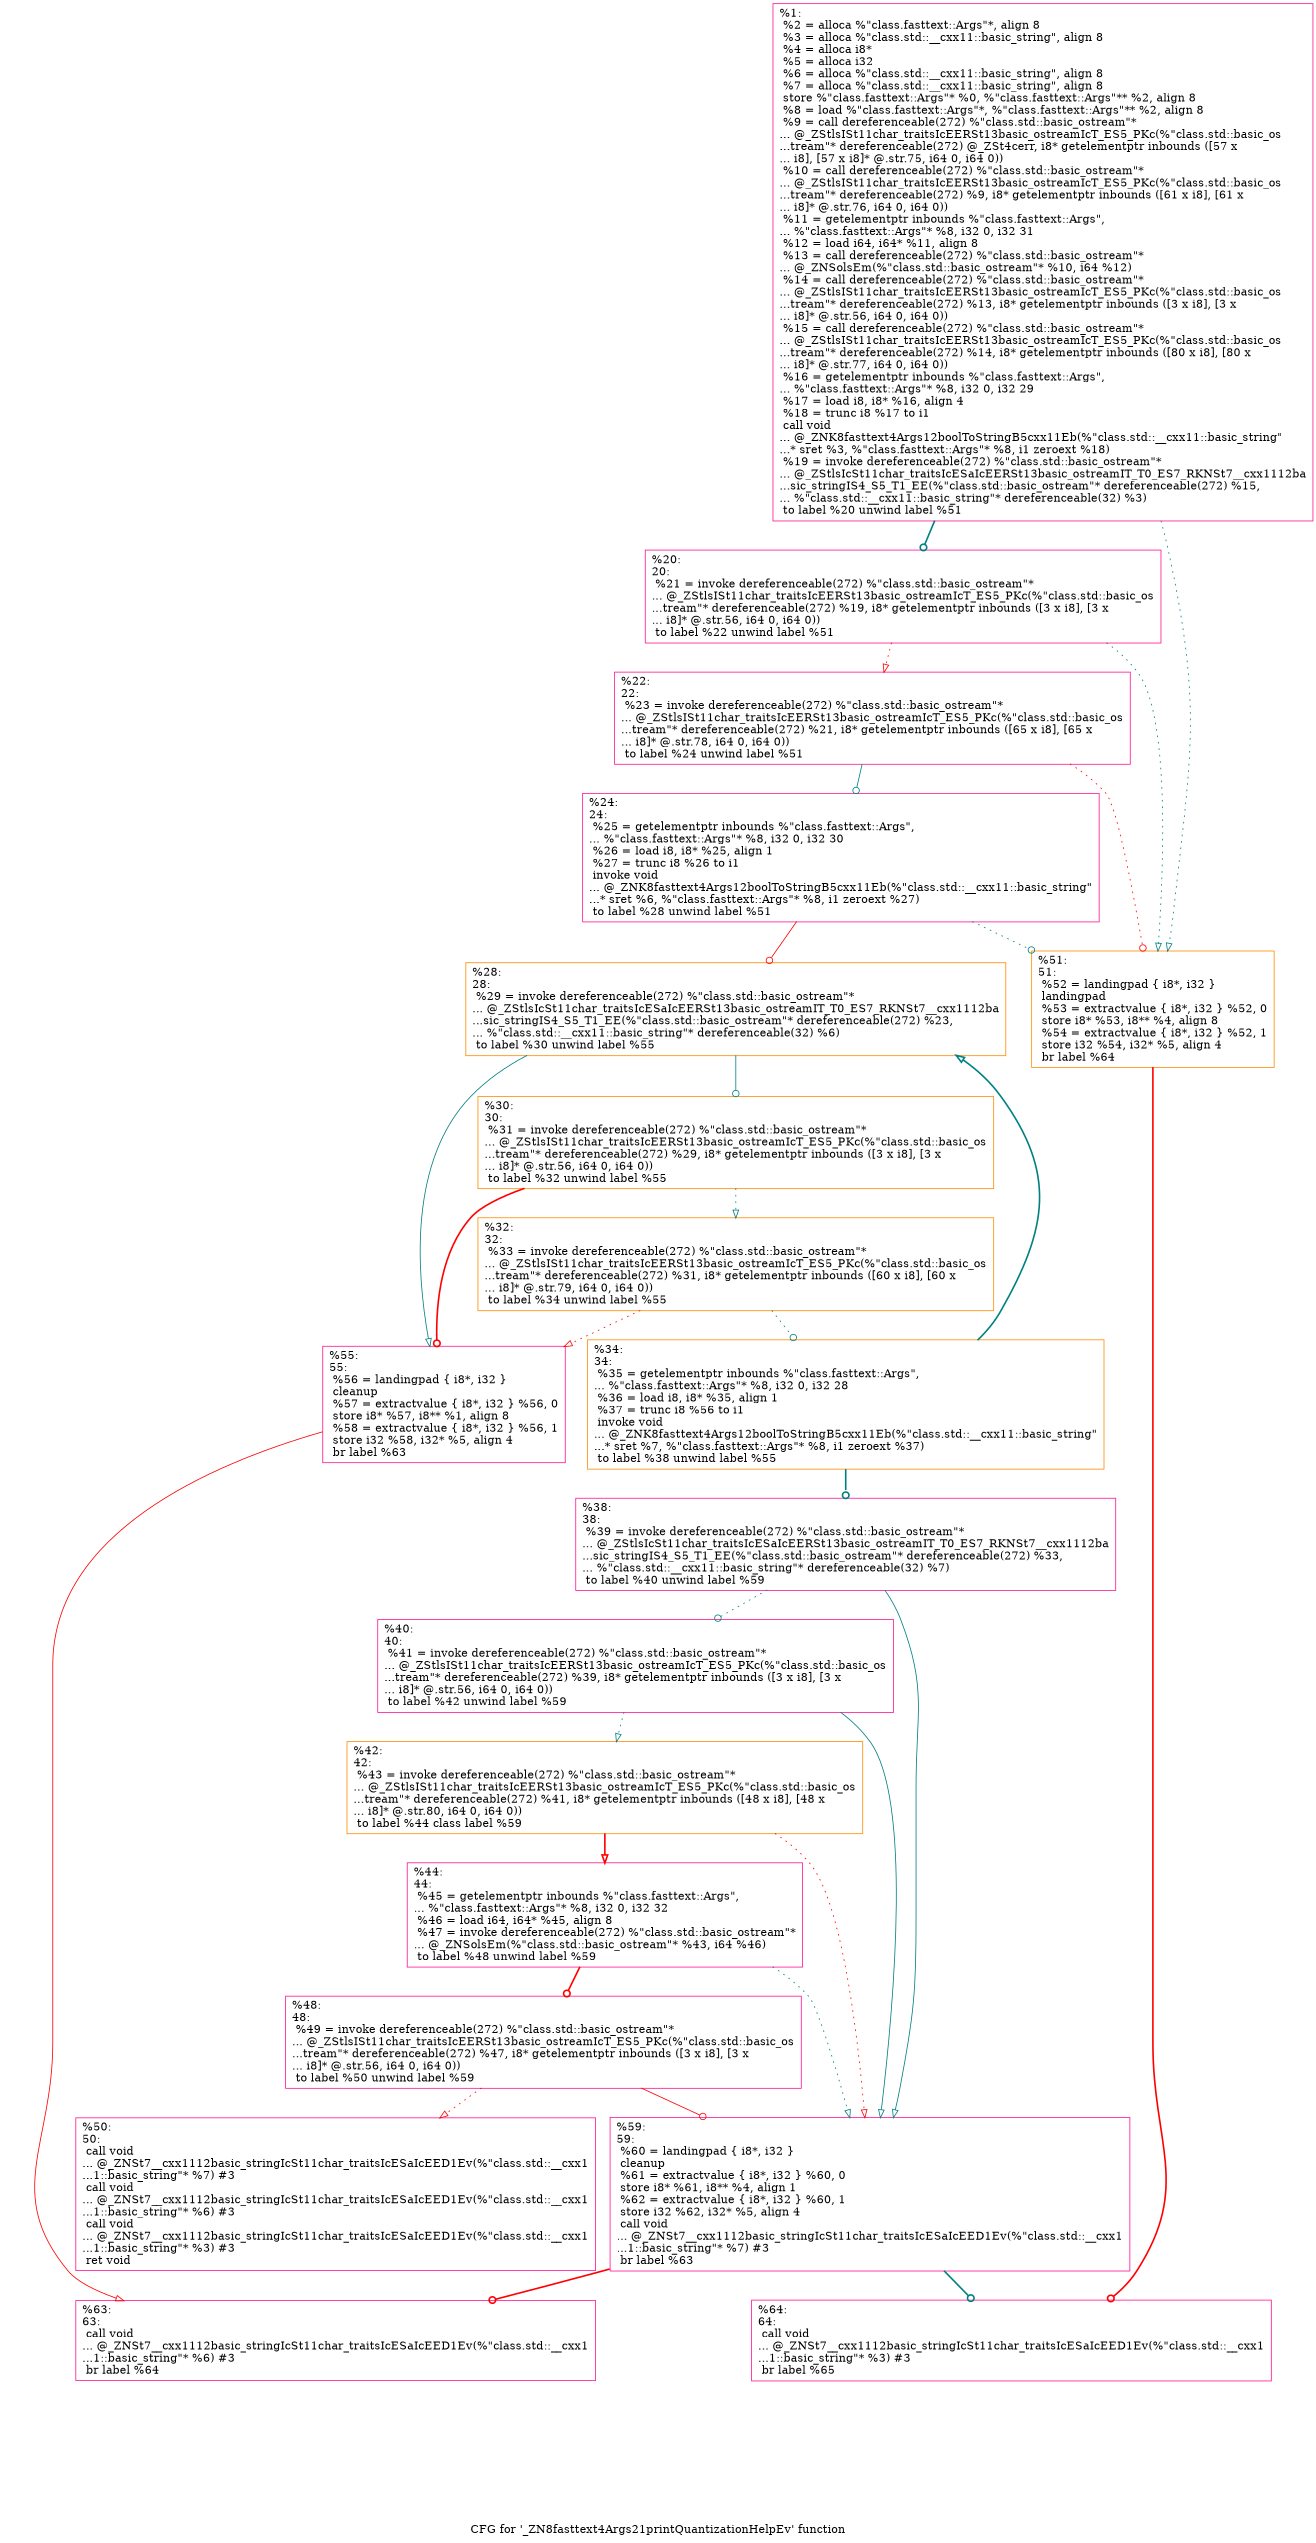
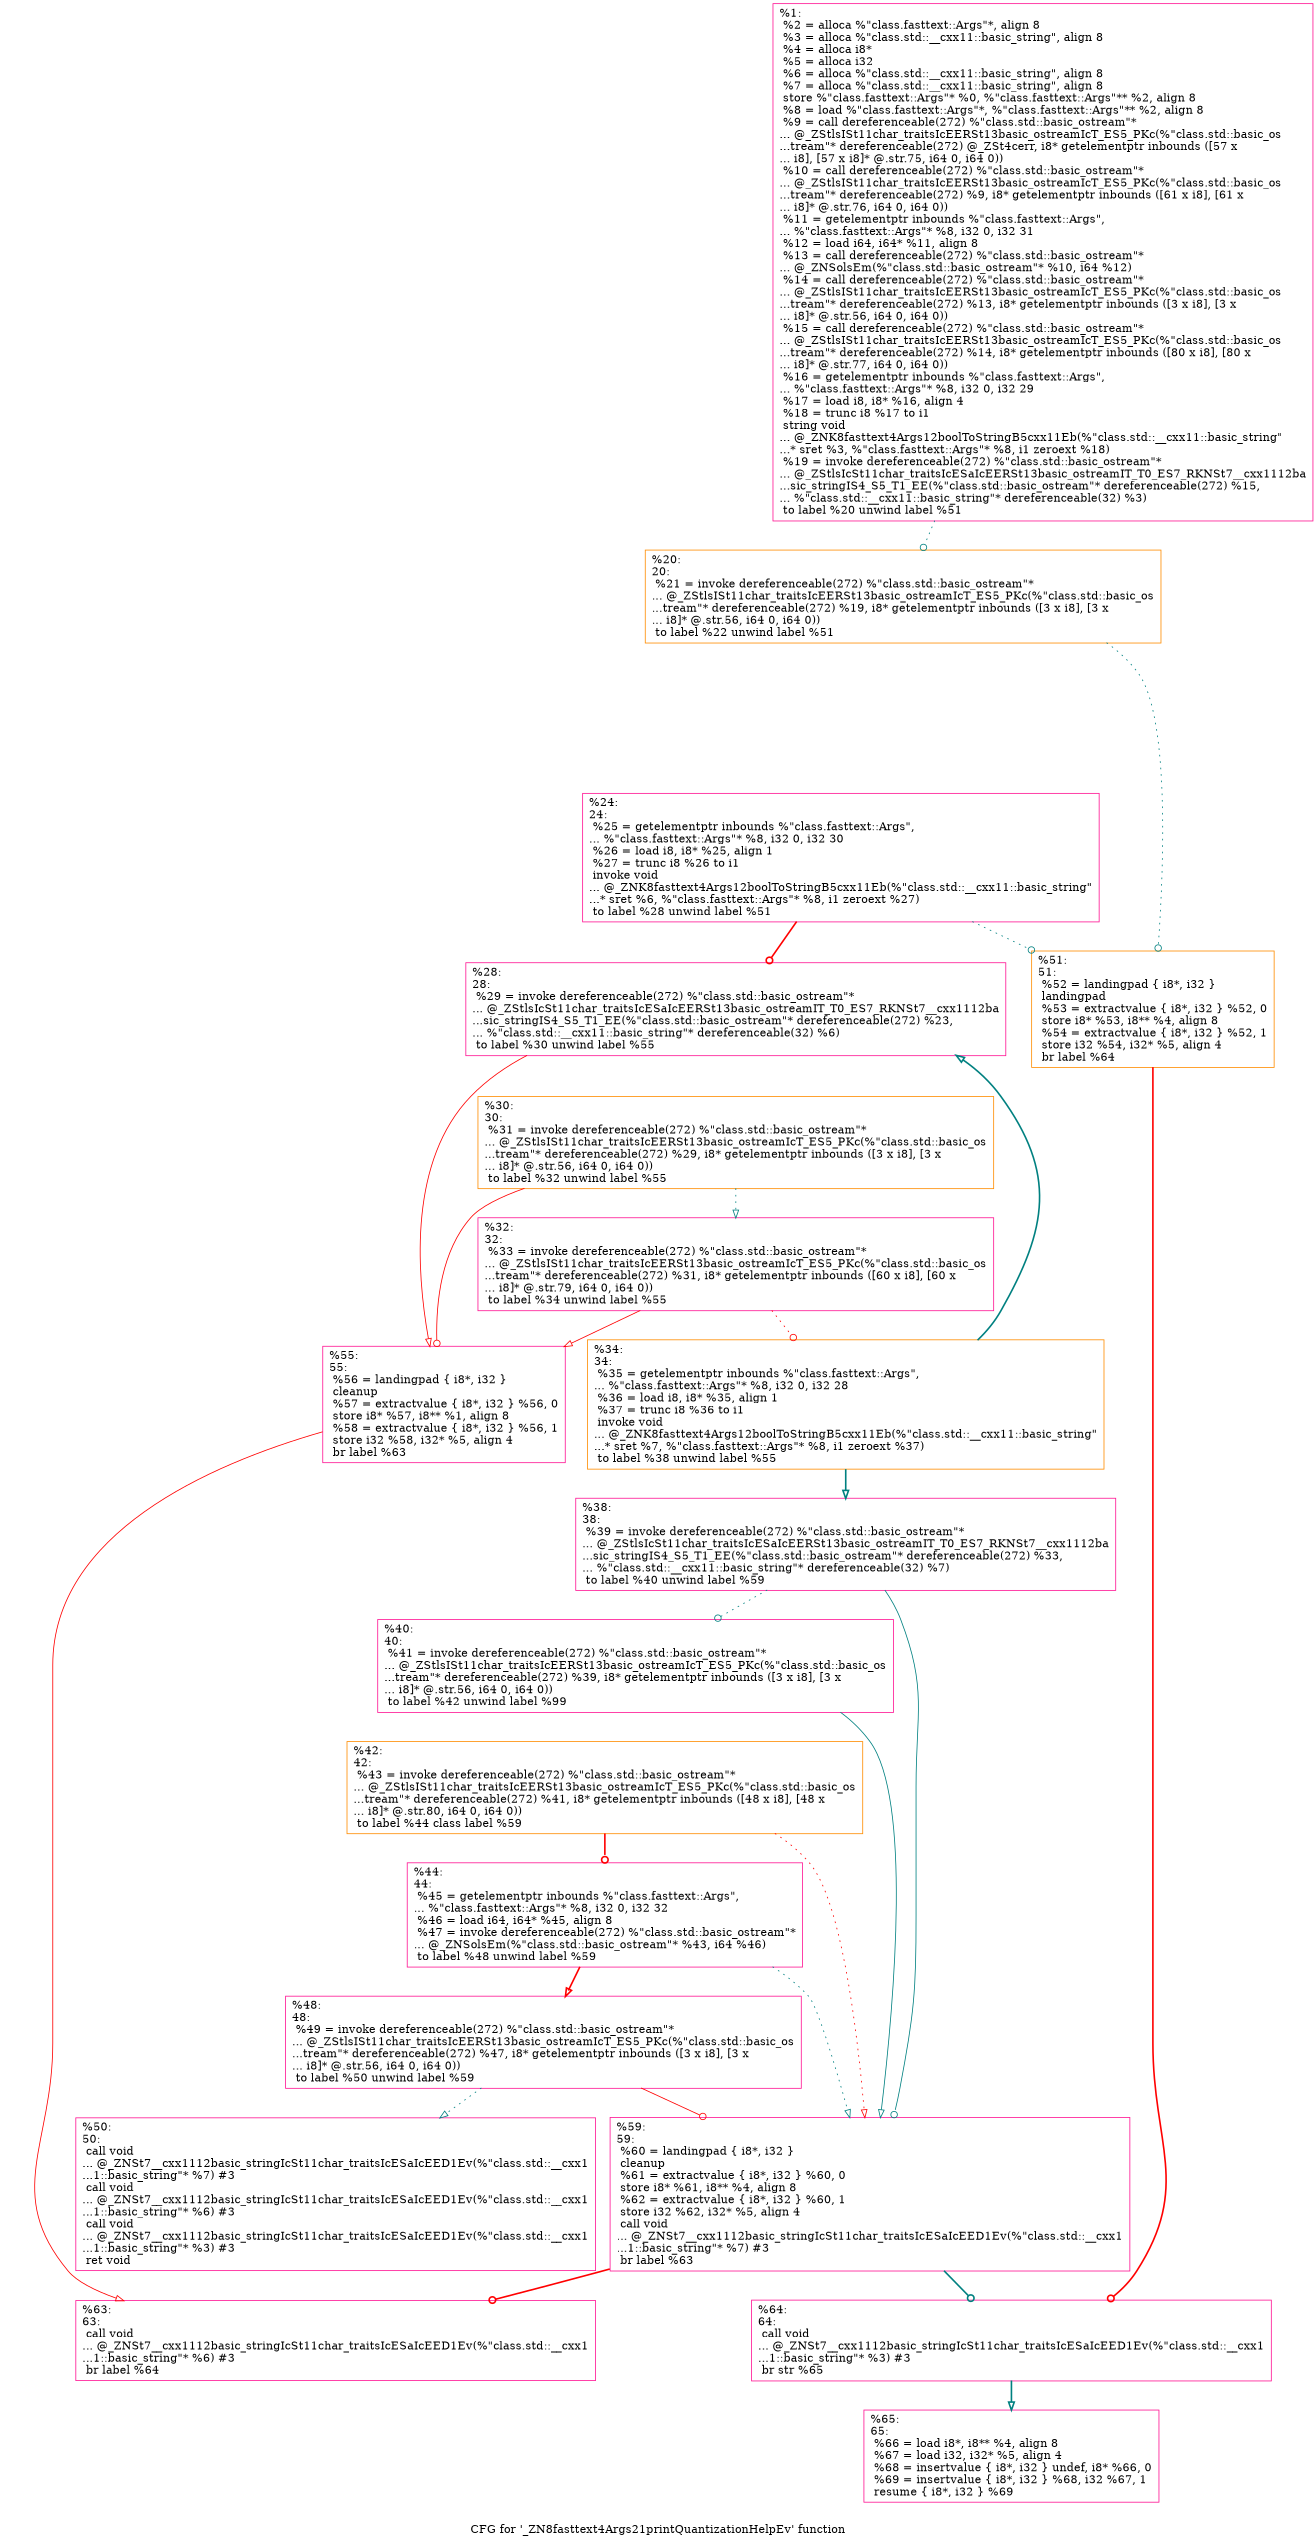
(805, 426) -> (813, 426)
(930, 532) -> (930, 532)
(903, 597) -> (903, 597)
(872, 718) -> none
(1190, 731) -> none
(1162, 785) -> (1162, 785)
(784, 940) -> (784, 940)
(736, 1009) -> (736, 1009)
(736, 1073) -> none
(429, 1177) -> (429, 1177)
(453, 1246) -> (453, 1246)
(736, 1264) -> (736, 1264)
(782, 1323) -> (782, 1323)
(606, 1327) -> (606, 1327)
(670, 1410) -> (670, 1410)
(846, 1480) -> (846, 1480)
(476, 1702) -> (476, 1702)
(621, 1723) -> none
(605, 1844) -> (605, 1844)
(916, 1848) -> (916, 1848)
(574, 1979) -> (574, 1979)
(464, 2101) -> (464, 2101)
(707, 2188) -> (707, 2188)
(797, 2370) -> (791, 2370)
none -> (1011, 2456)
